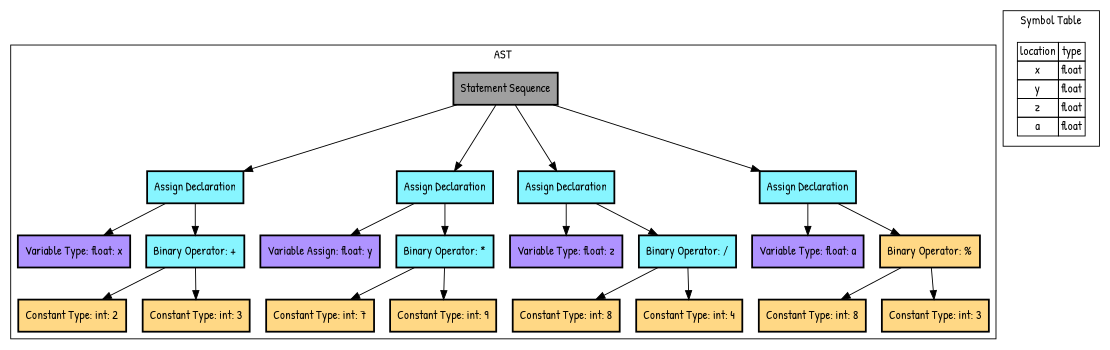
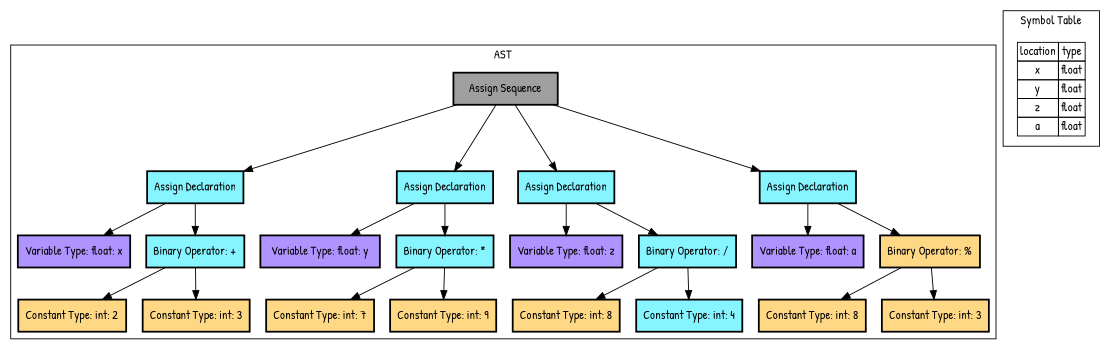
(506, 89) -> (506, 89)
(320, 251) -> (320, 251)
(689, 316) -> (689, 316)
